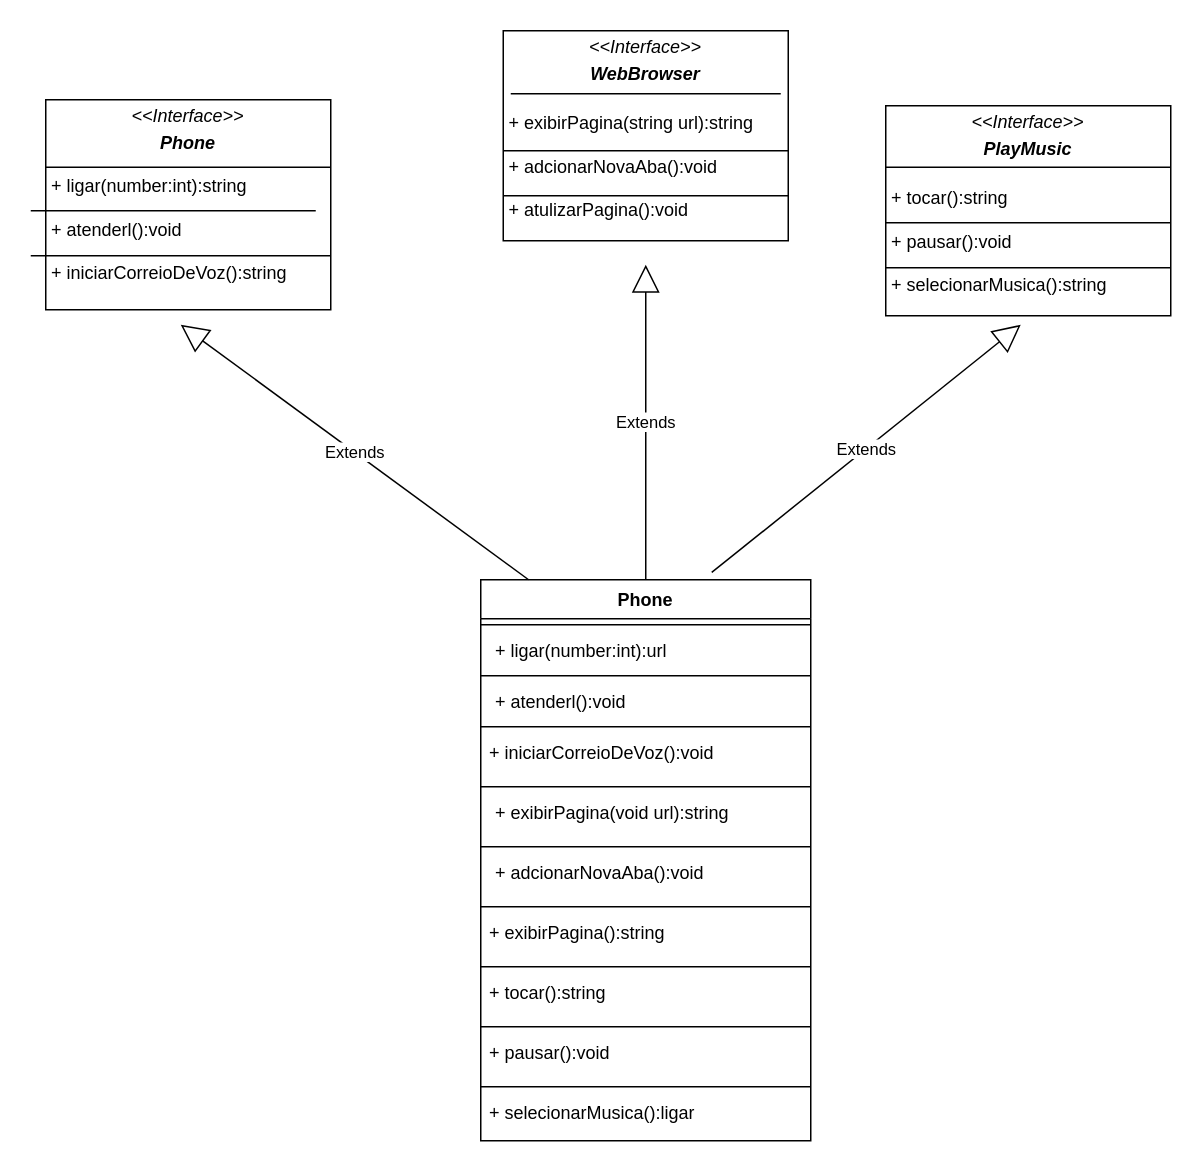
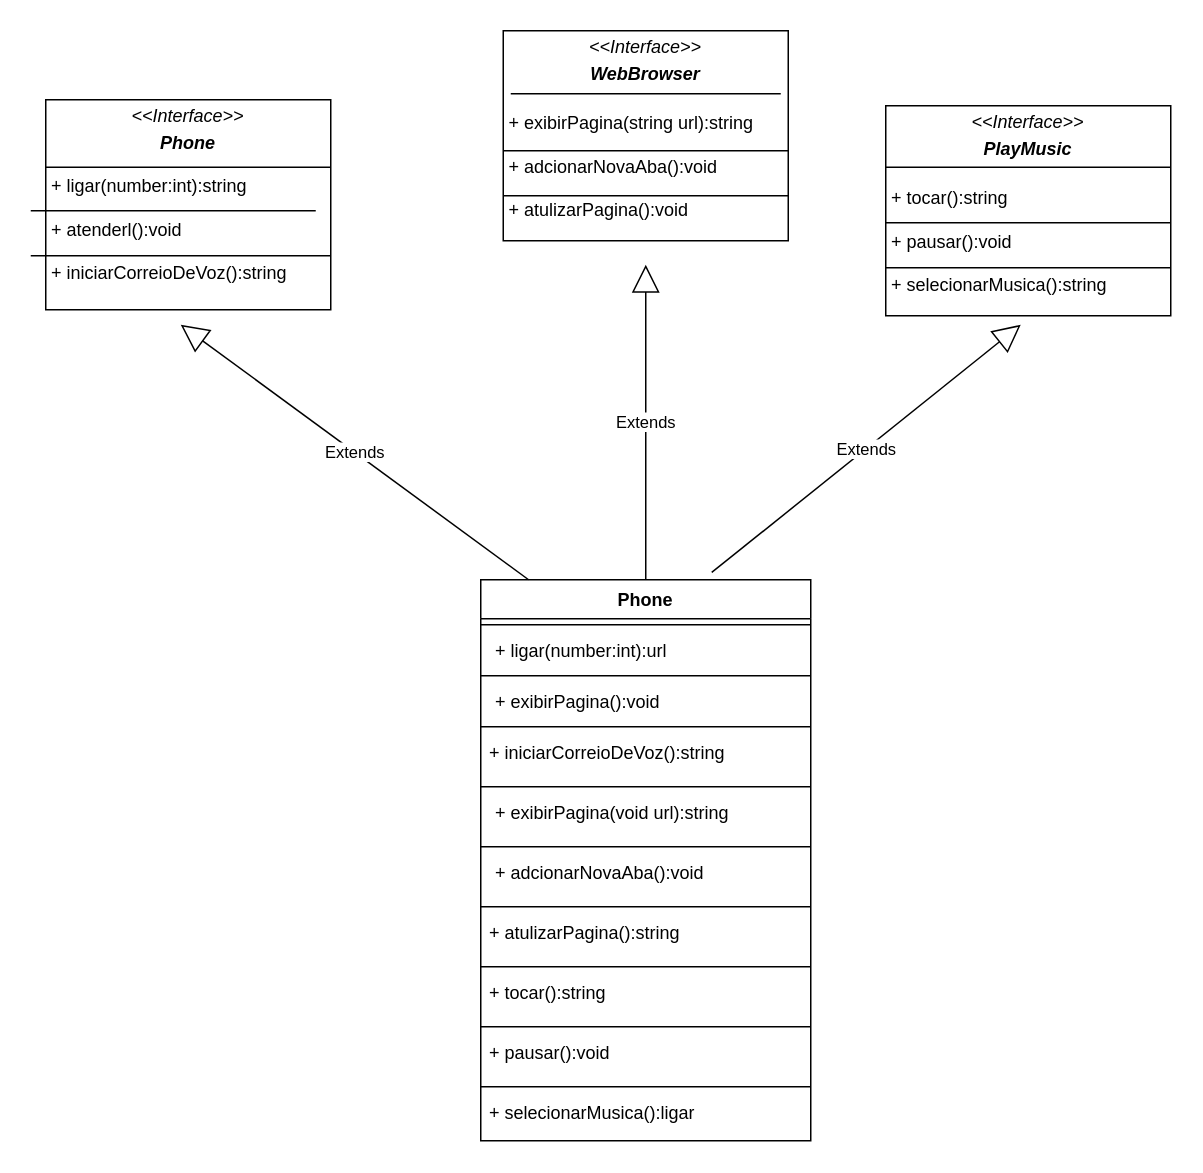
(566, 703) -> (582, 703)
(614, 754) -> (625, 754)
(592, 934) -> (602, 934)
